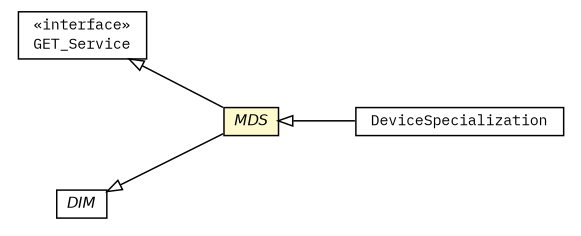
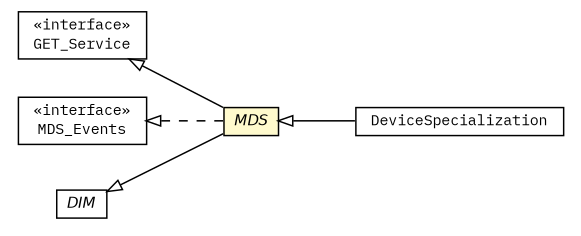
none -> (82, 121)
